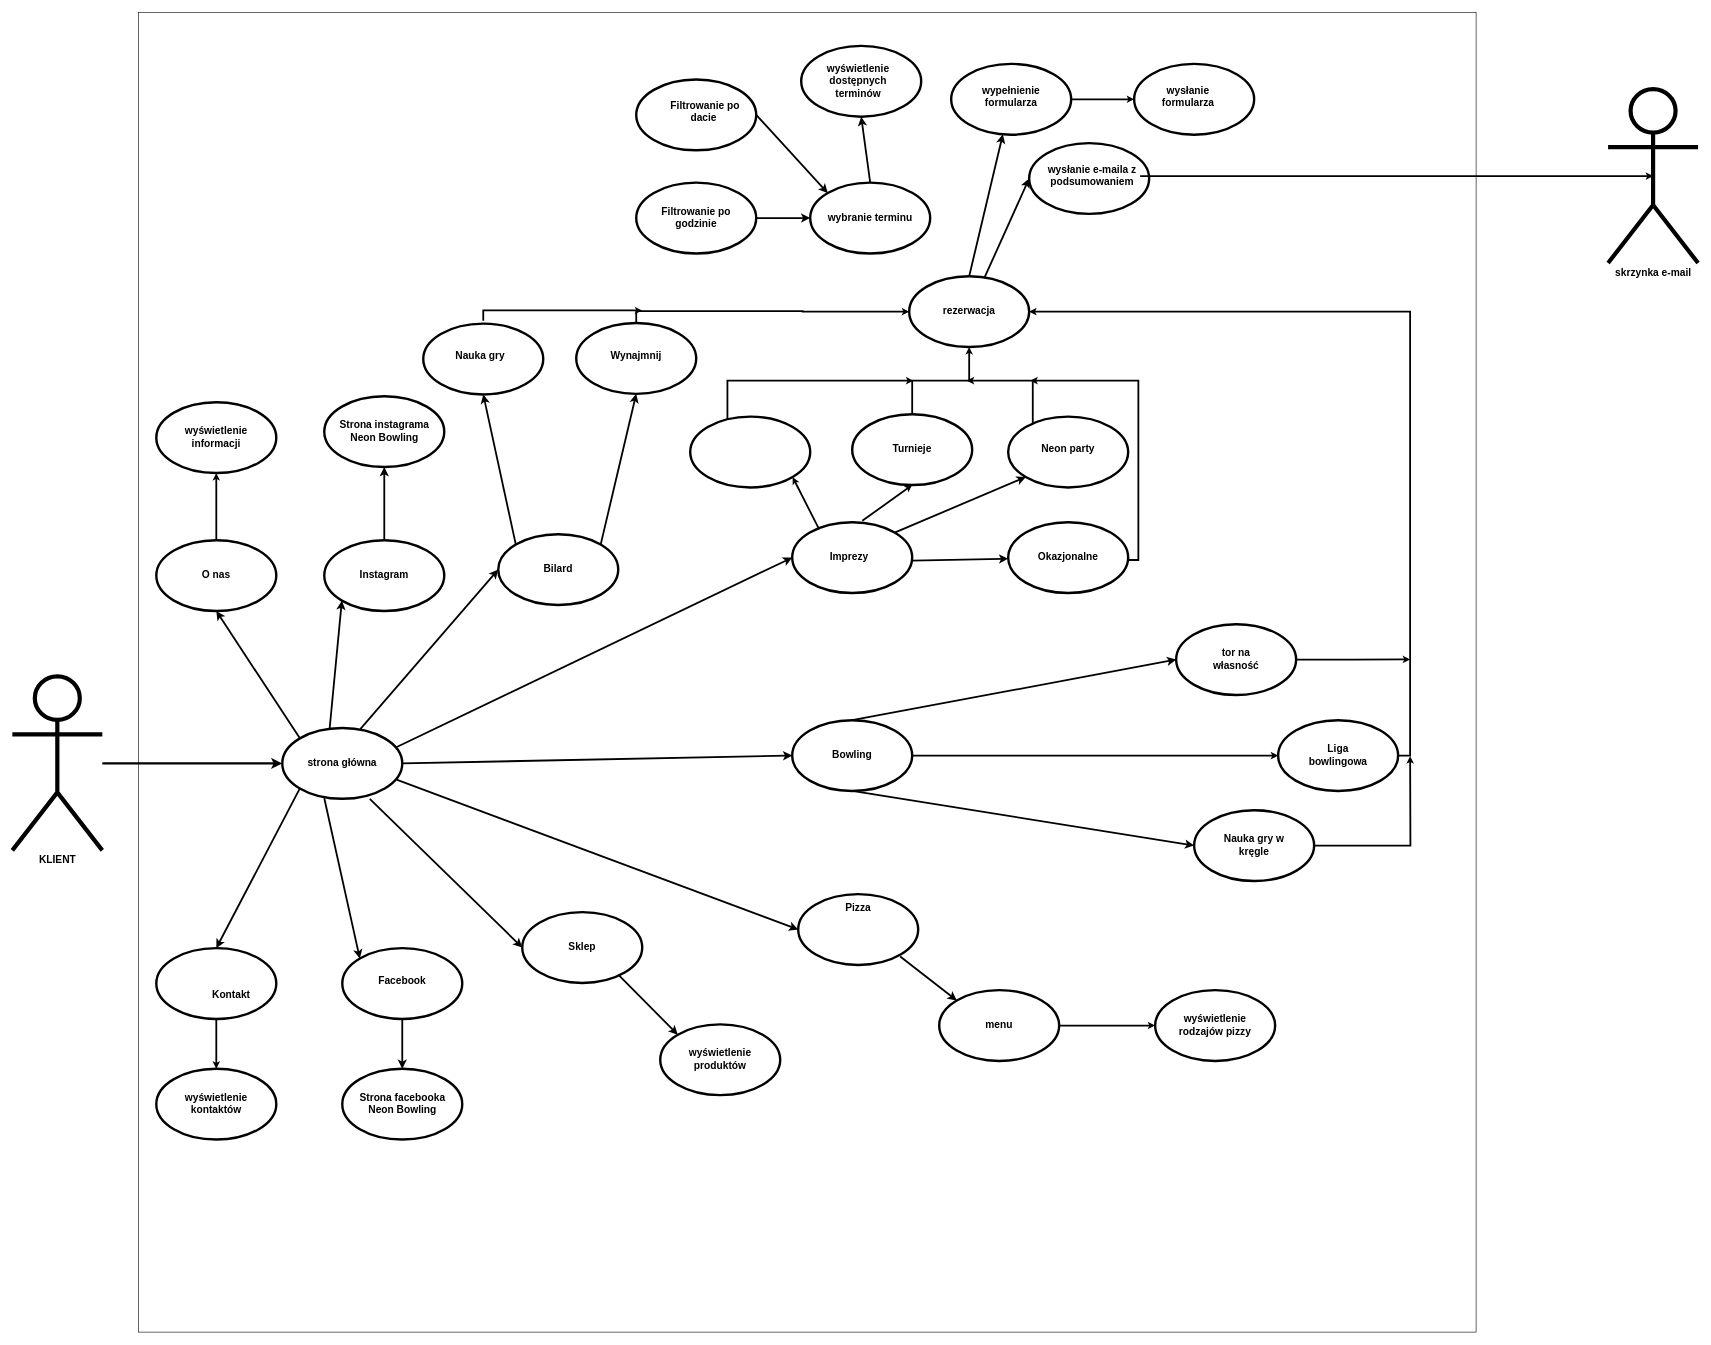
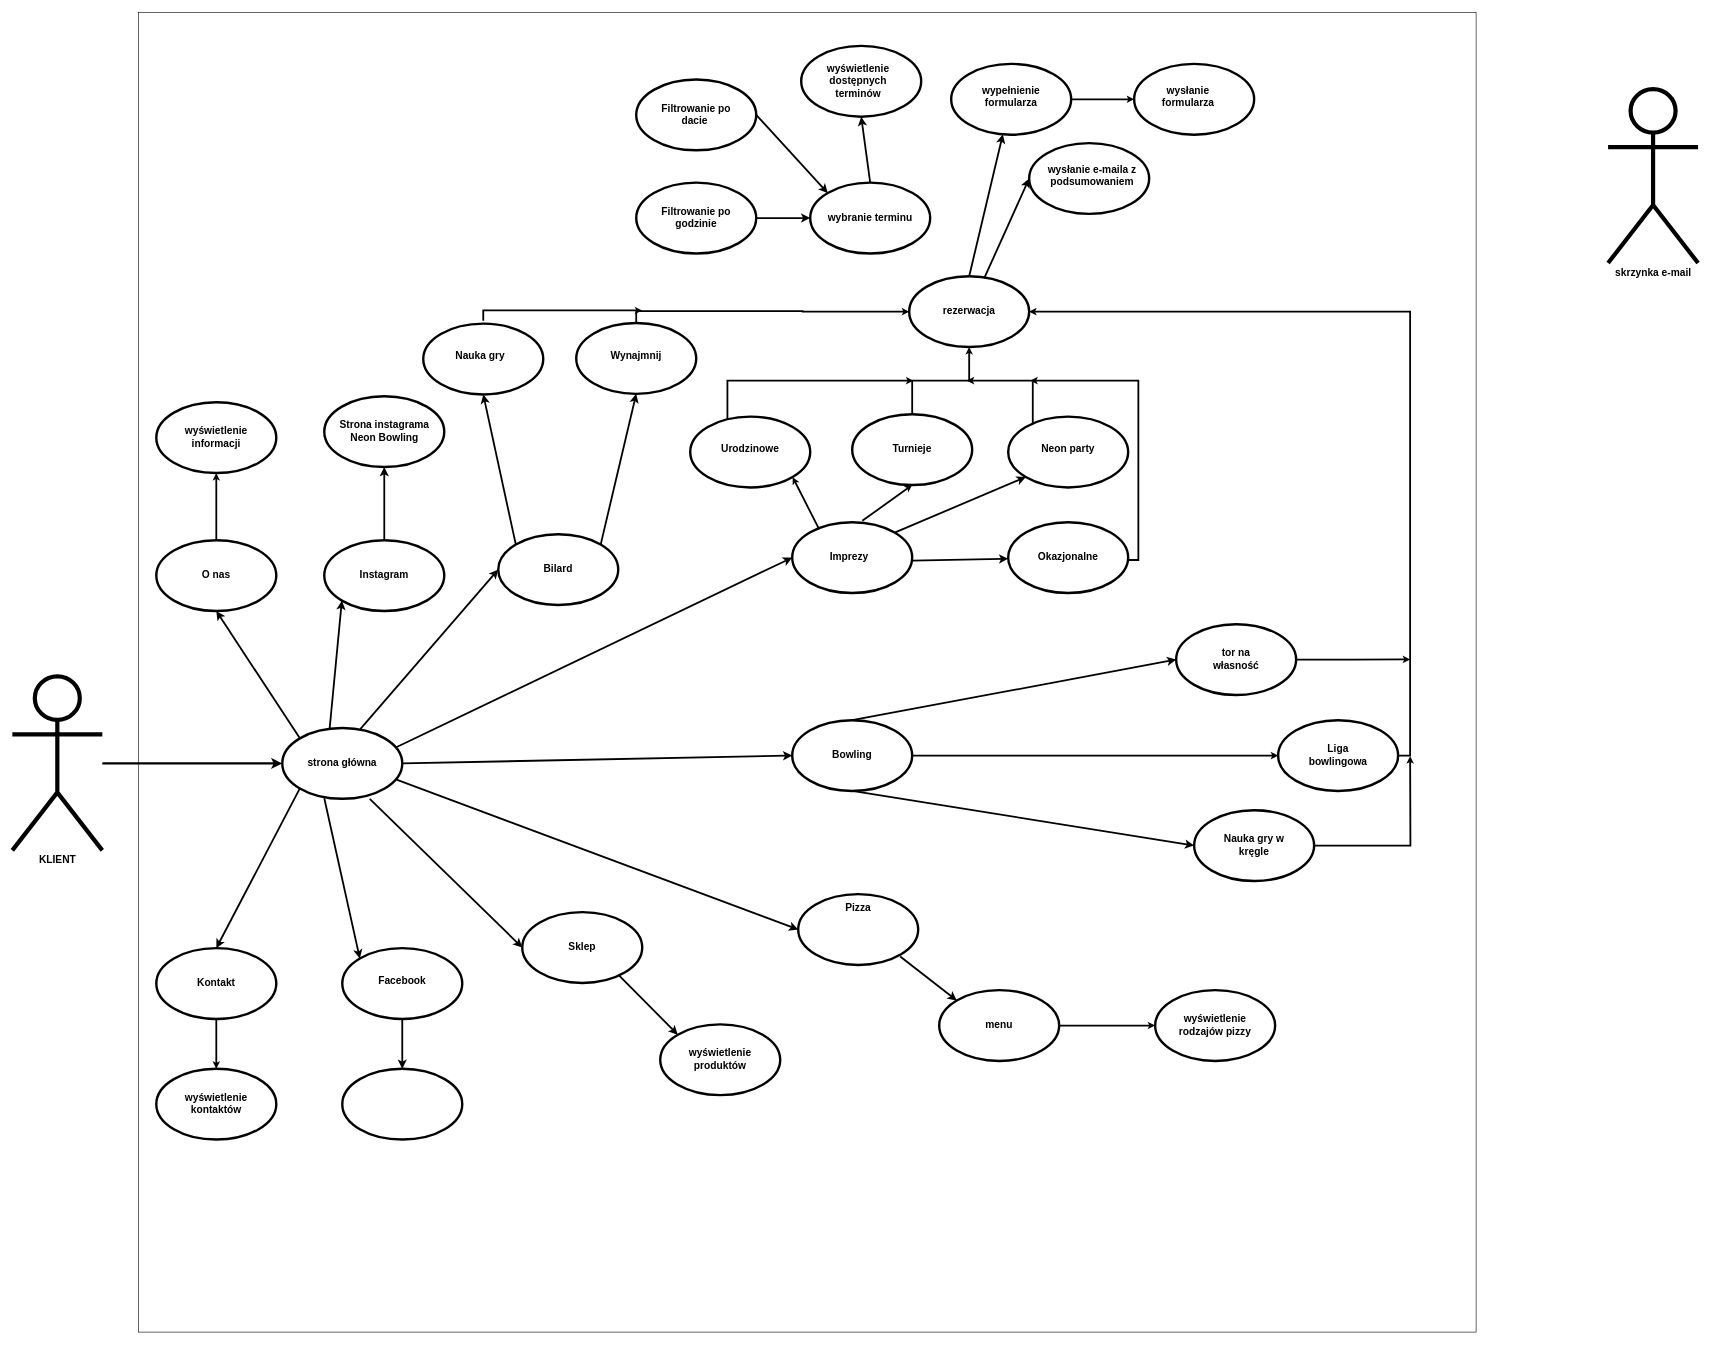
(705, 112) -> (696, 115)
(1394, 176) -> none
none -> (750, 450)
(231, 996) -> (216, 984)
(402, 1104) -> none
